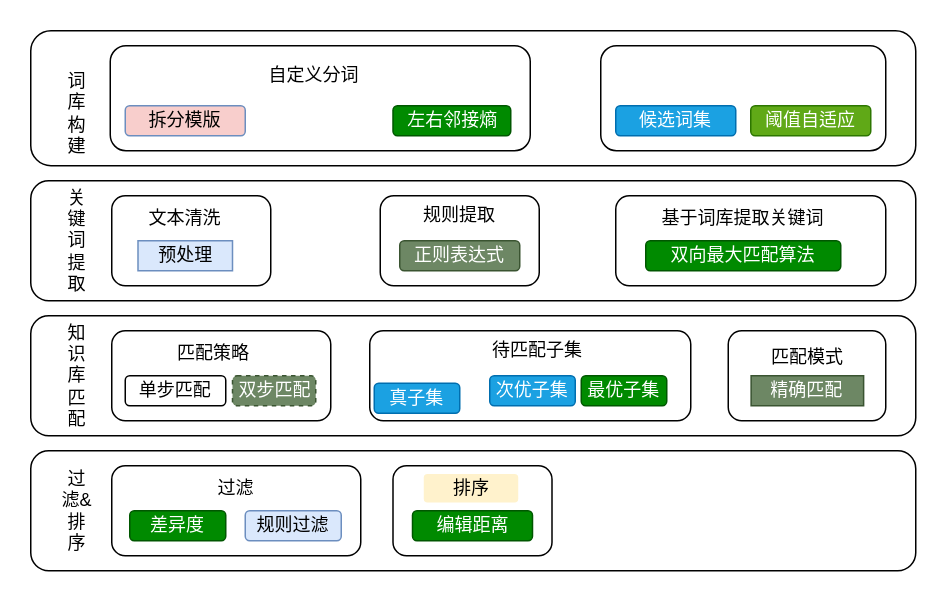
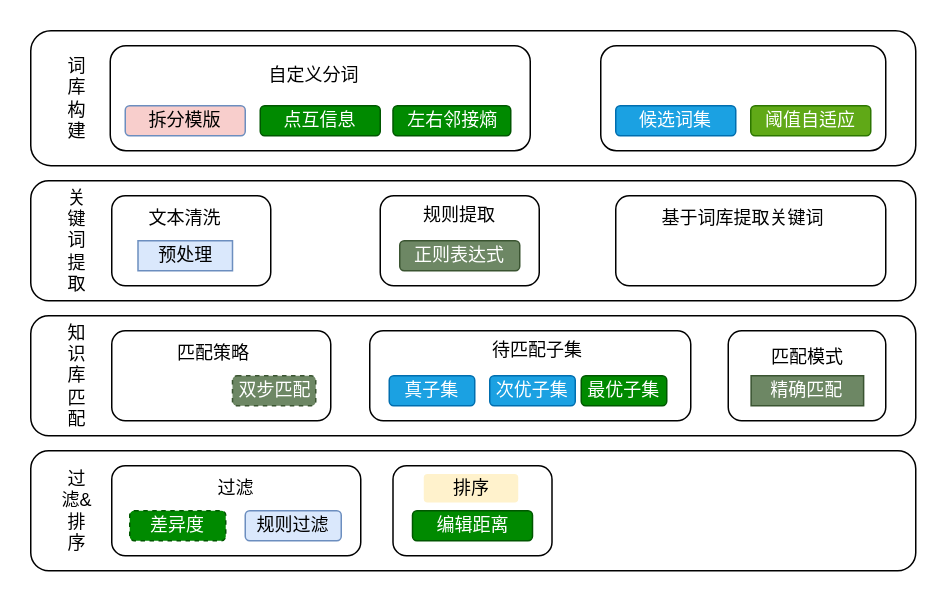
(77, 113) -> (77, 98)
none -> (320, 121)
(743, 256) -> none
(176, 391) -> none
(417, 398) -> (432, 391)
(178, 526) -> (178, 526)
